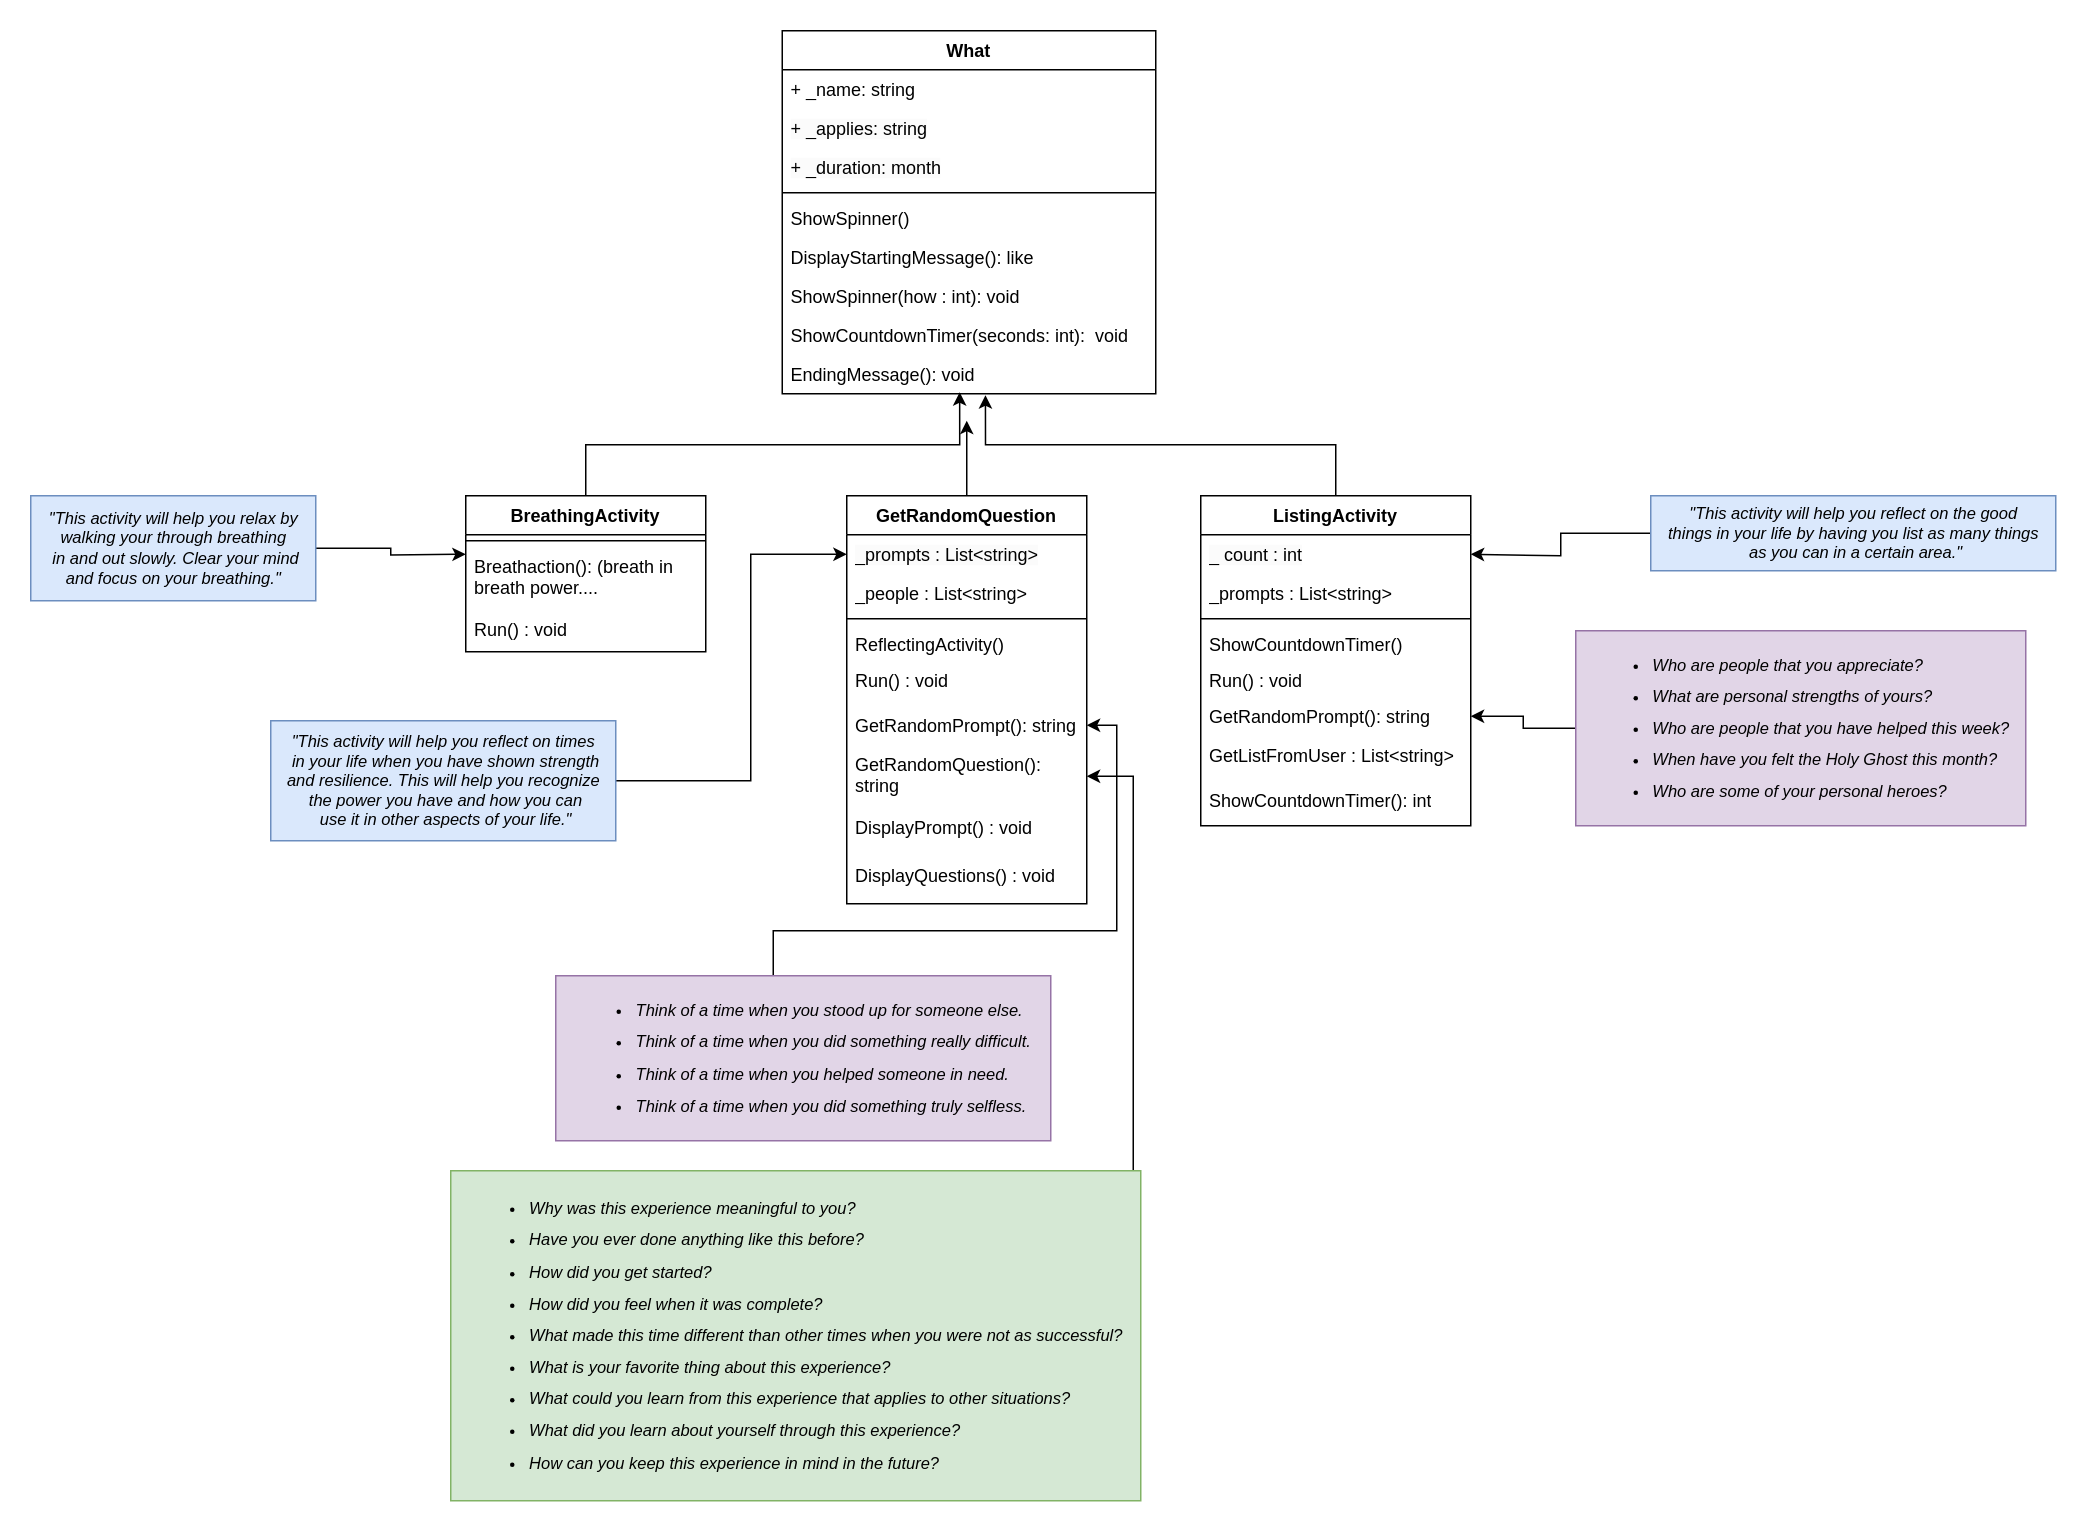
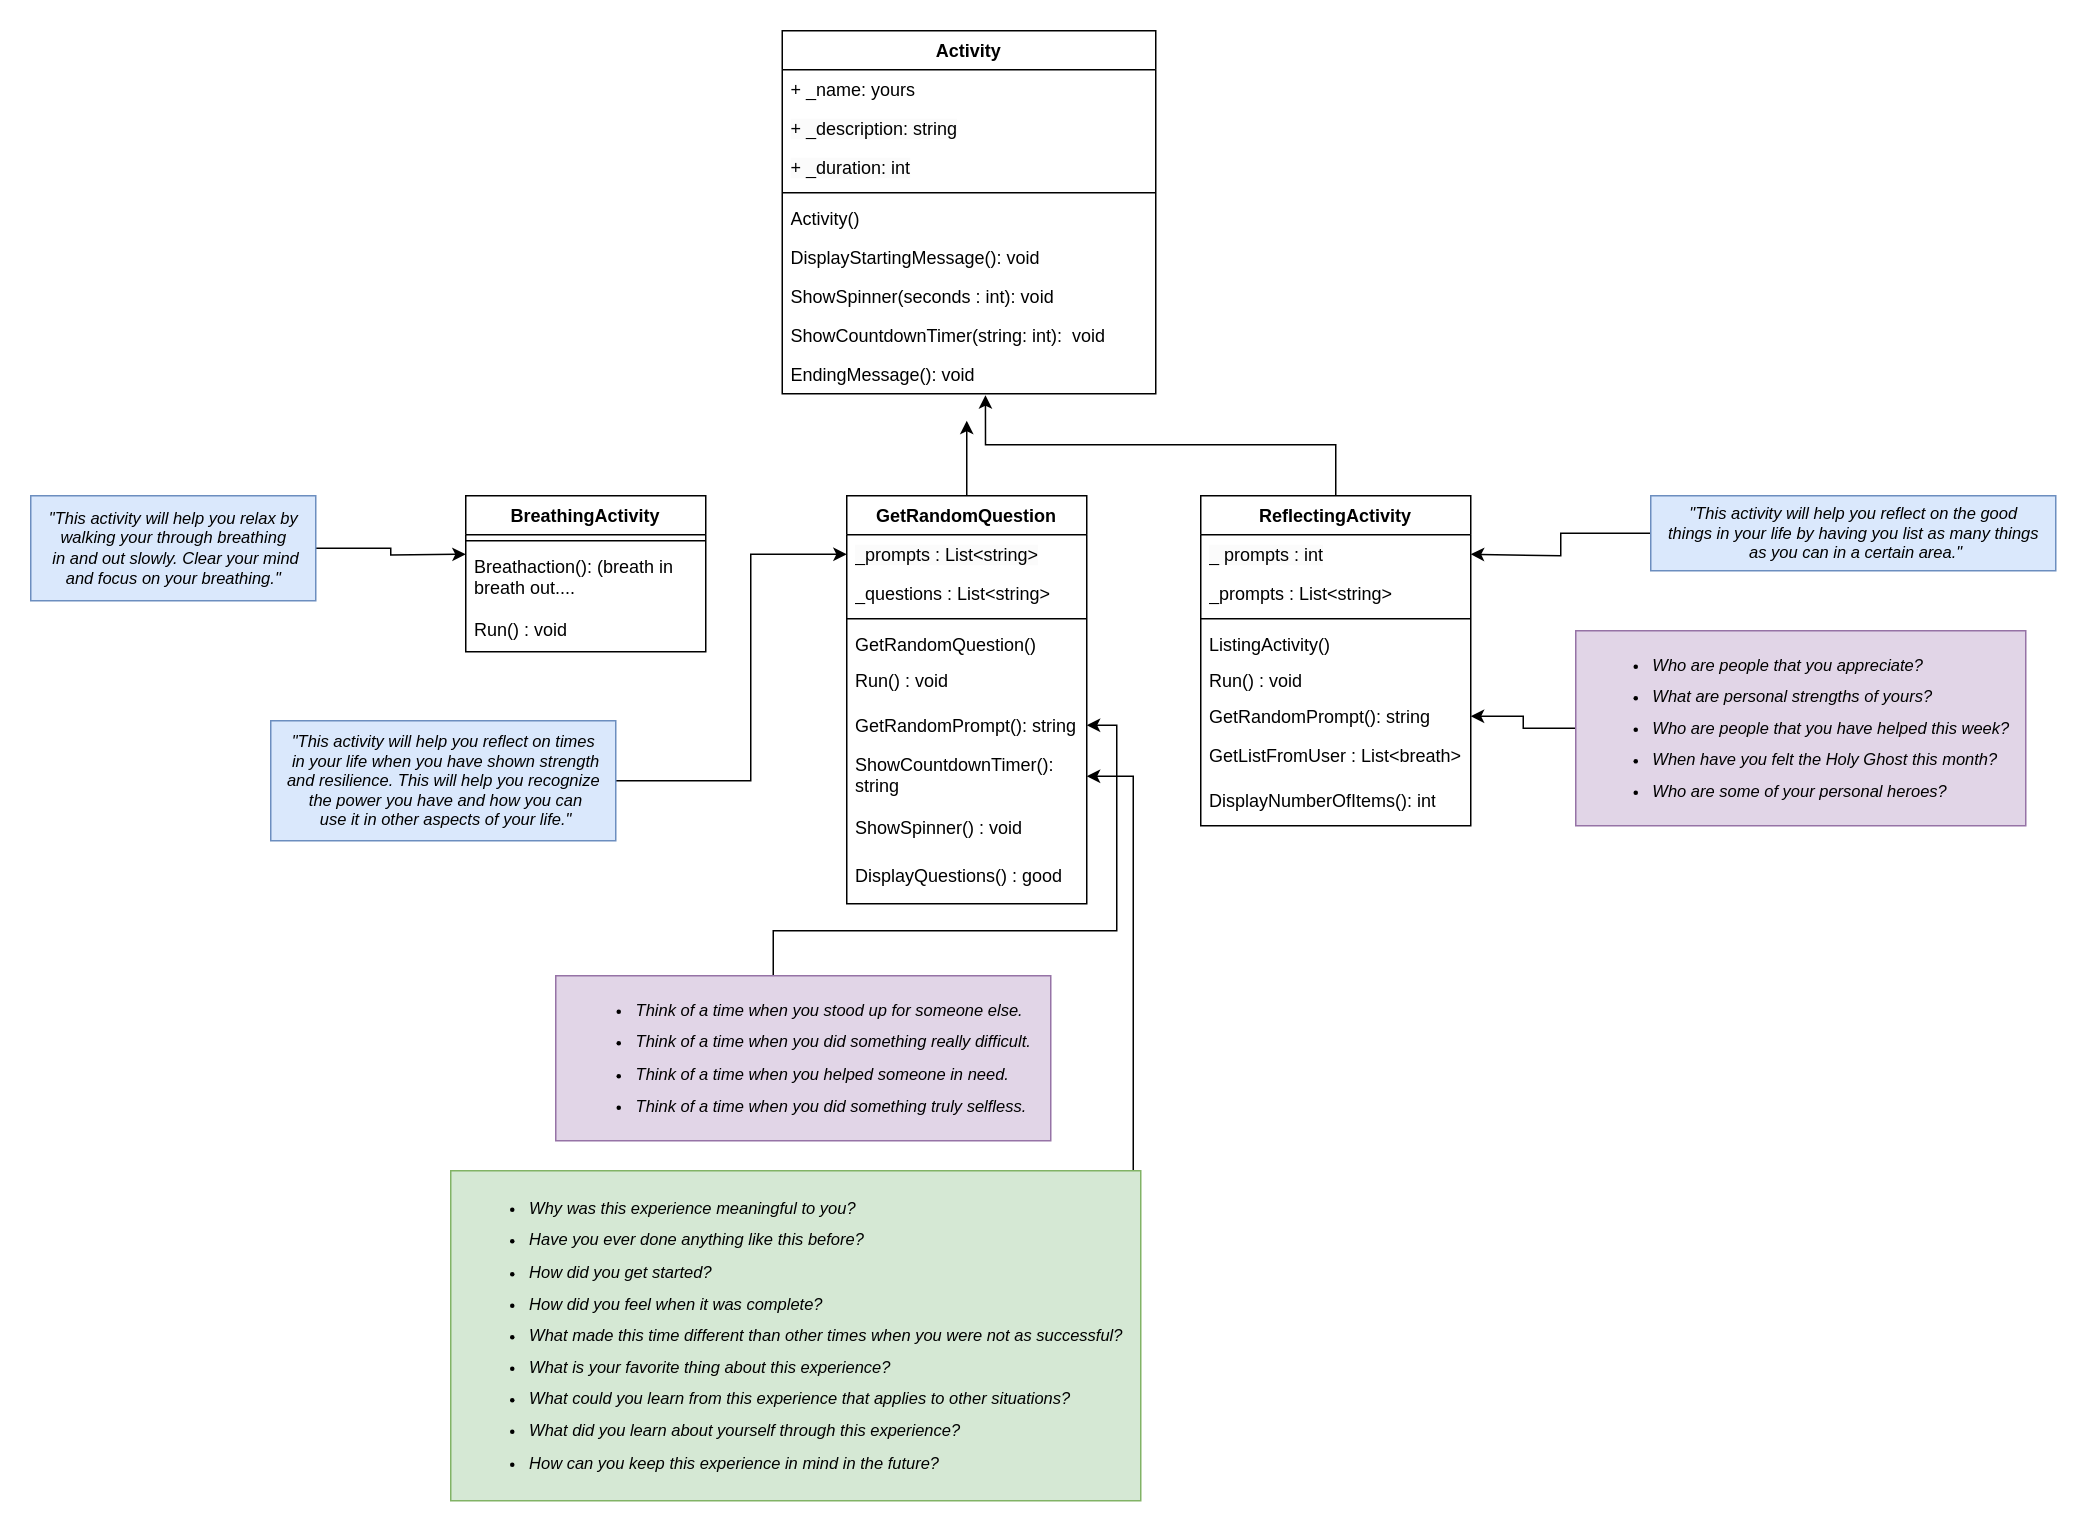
(969, 52) -> (969, 52)
(857, 91) -> (855, 91)
(868, 130) -> (888, 130)
(873, 169) -> (860, 169)
(854, 220) -> (837, 220)
(926, 259) -> (928, 259)
(914, 298) -> (934, 298)
(971, 348) -> (964, 337)
(768, 445) -> none
(1336, 517) -> (1336, 517)
(1264, 556) -> (1274, 556)
(587, 579) -> (587, 579)
(953, 595) -> (968, 595)
(947, 646) -> (949, 646)
(1308, 646) -> (1286, 646)
(1337, 768) -> (1337, 768)
(968, 777) -> (968, 777)
(1326, 802) -> (1334, 802)
(953, 829) -> (945, 829)
(965, 877) -> (968, 877)
